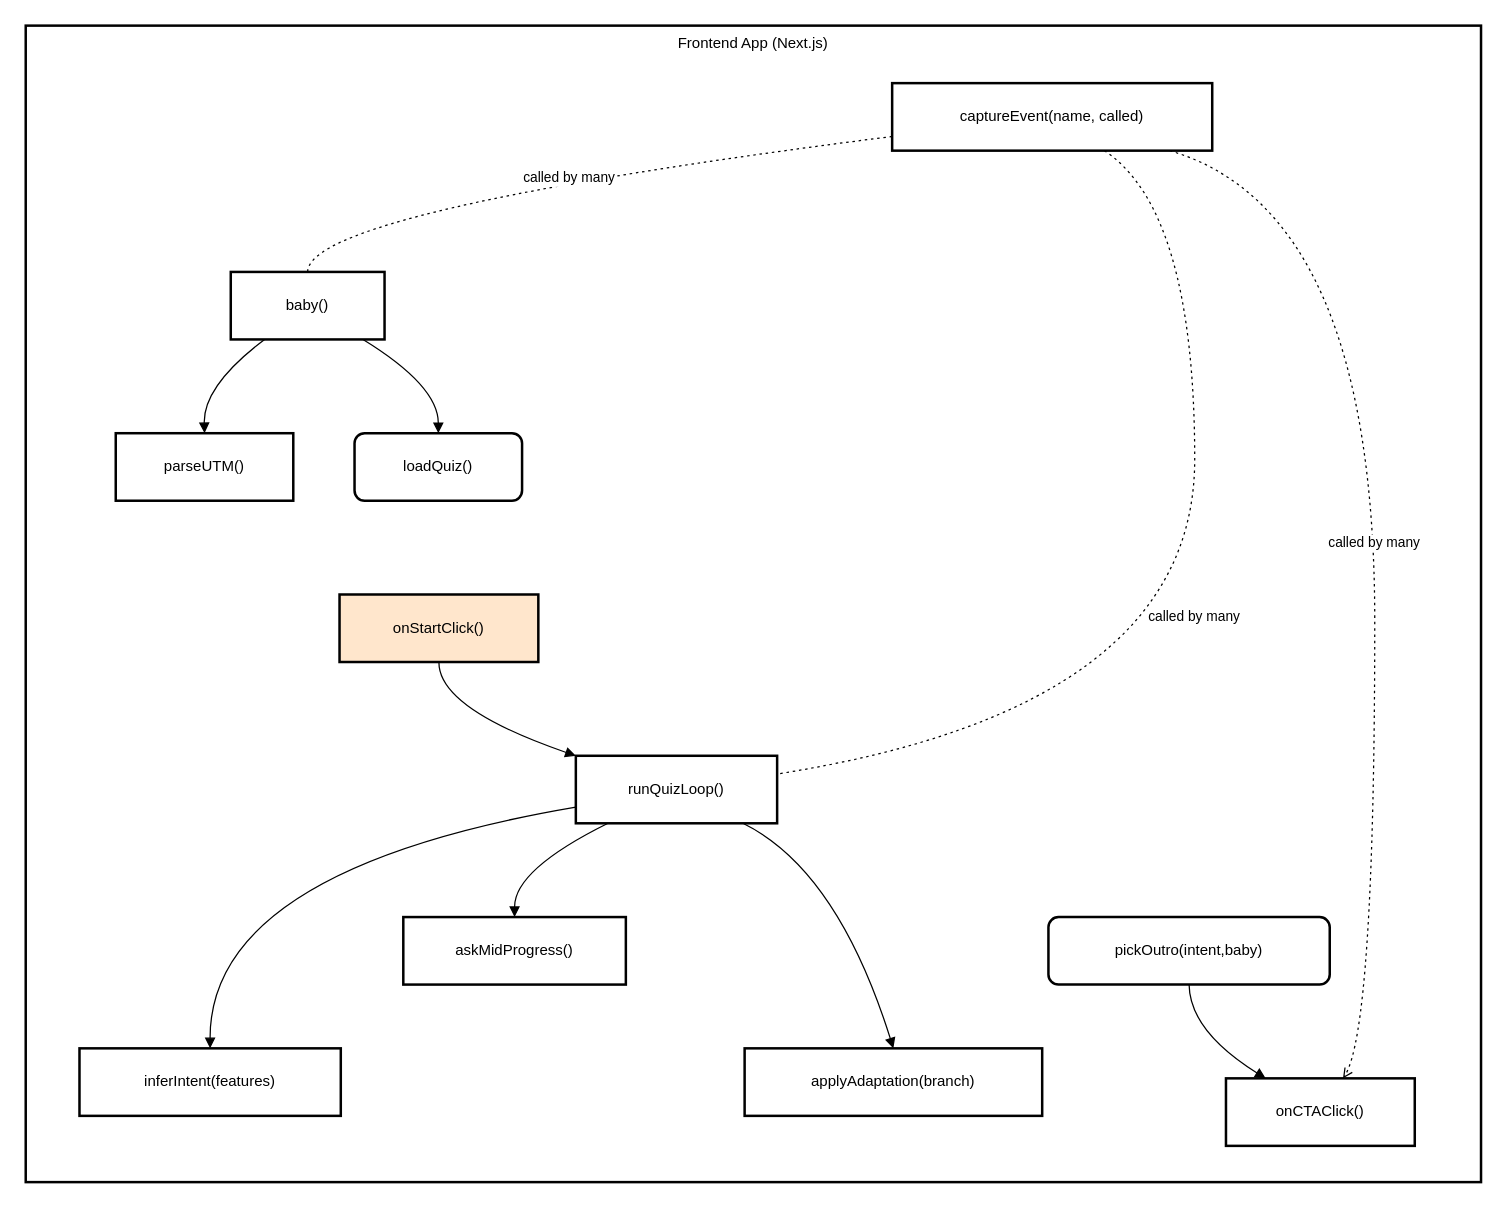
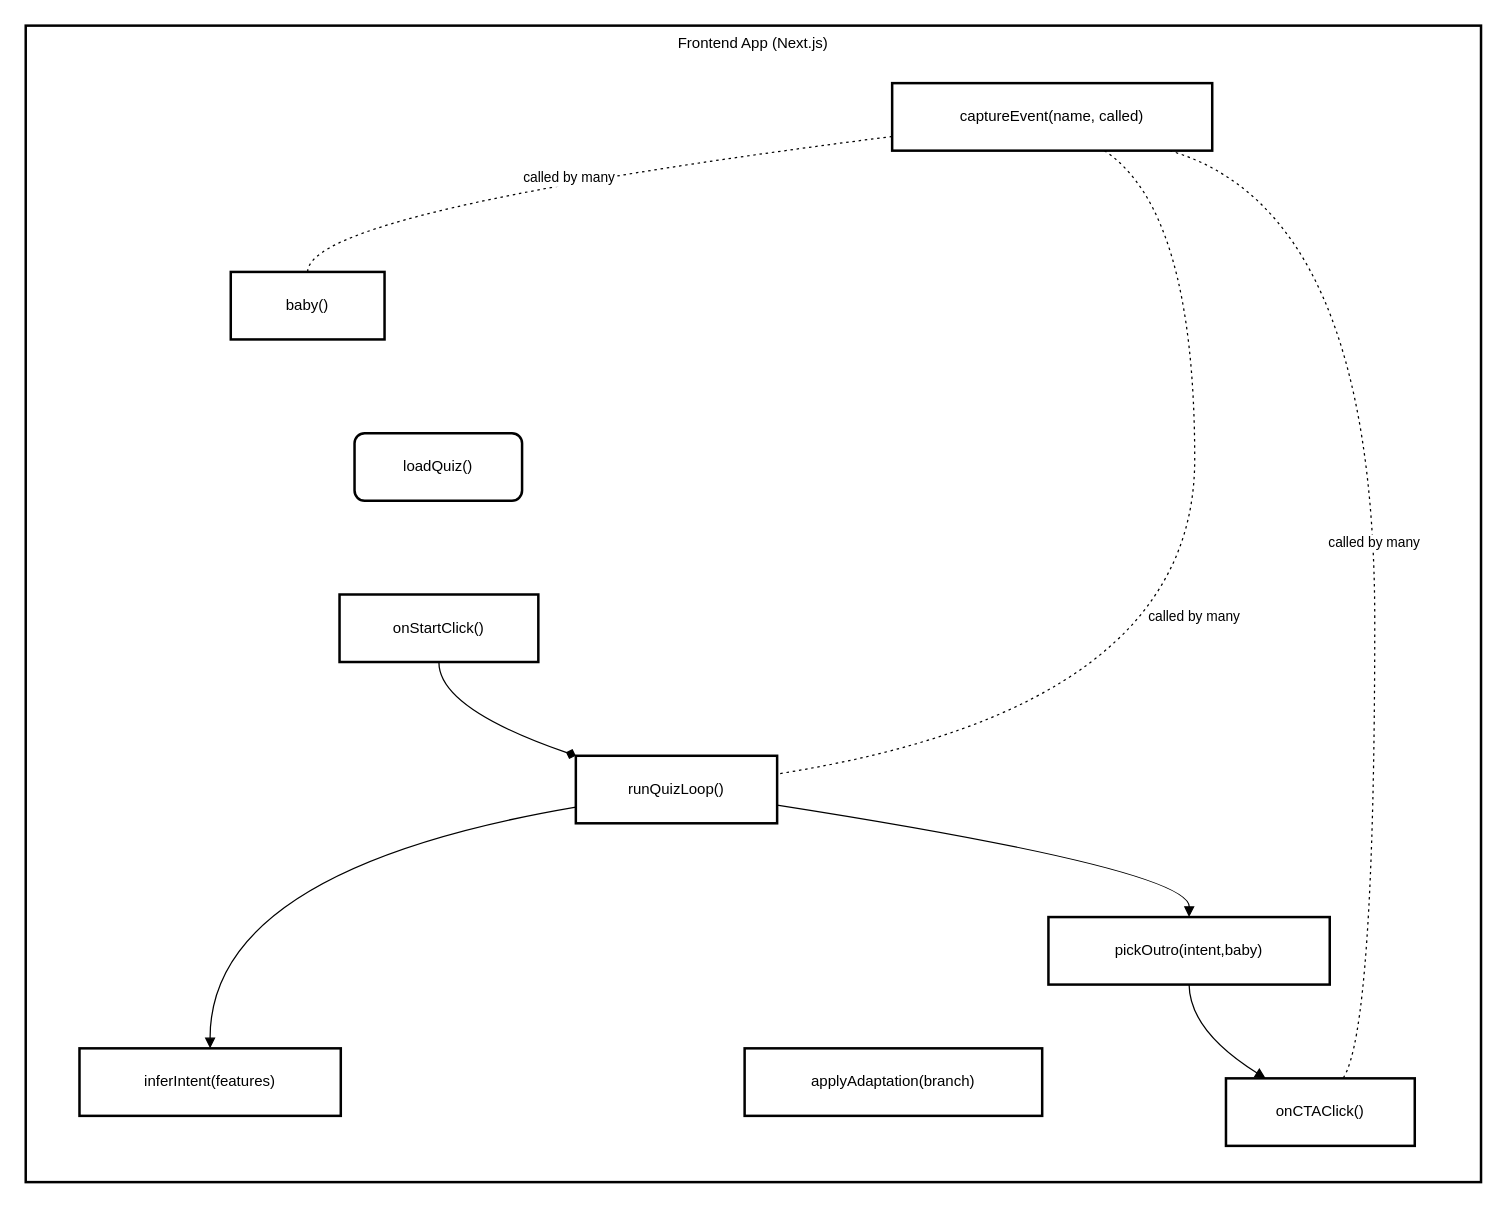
(409, 373) -> none
(225, 375) -> none
(204, 467) -> none
(439, 628) -> (439, 628)
(564, 752) -> (565, 752)
none -> (987, 841)
(551, 856) -> none
(837, 917) -> none
(514, 951) -> none
(1189, 951) -> (1189, 951)
(1357, 1033) -> (1356, 1034)
